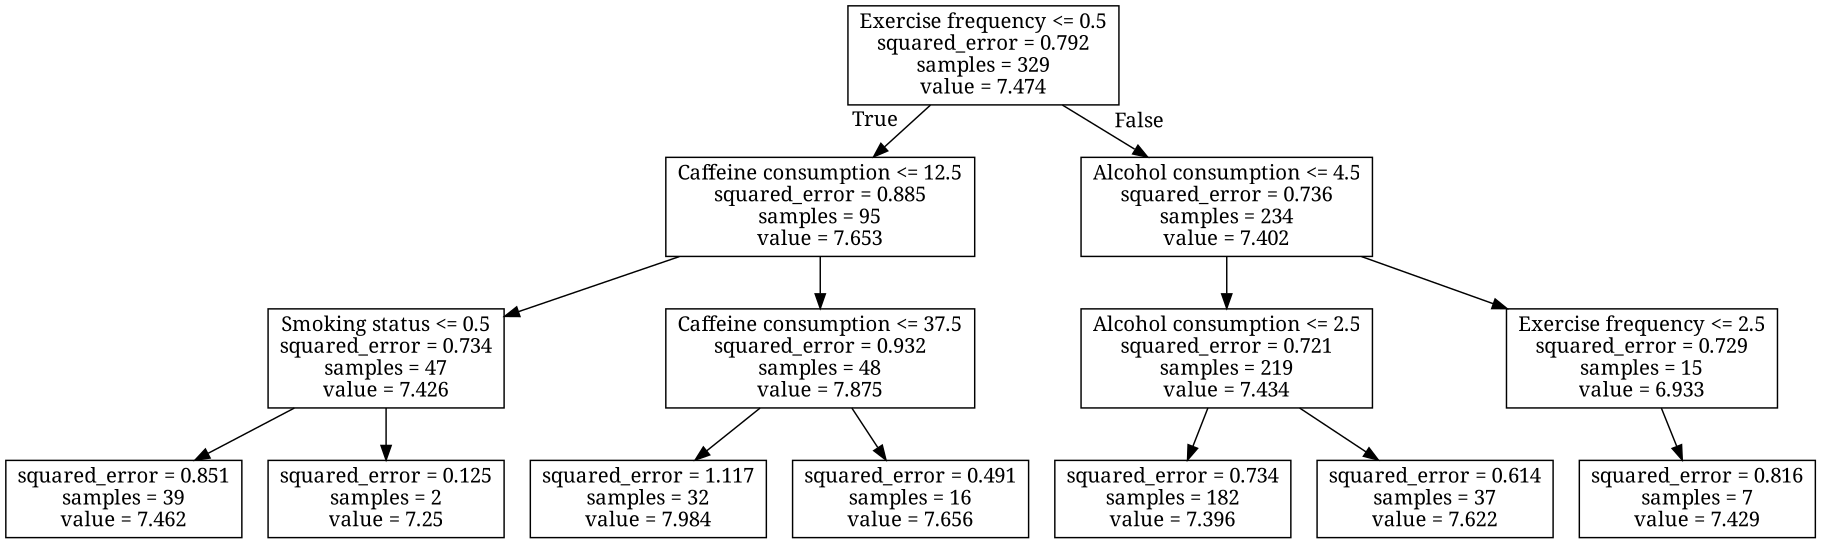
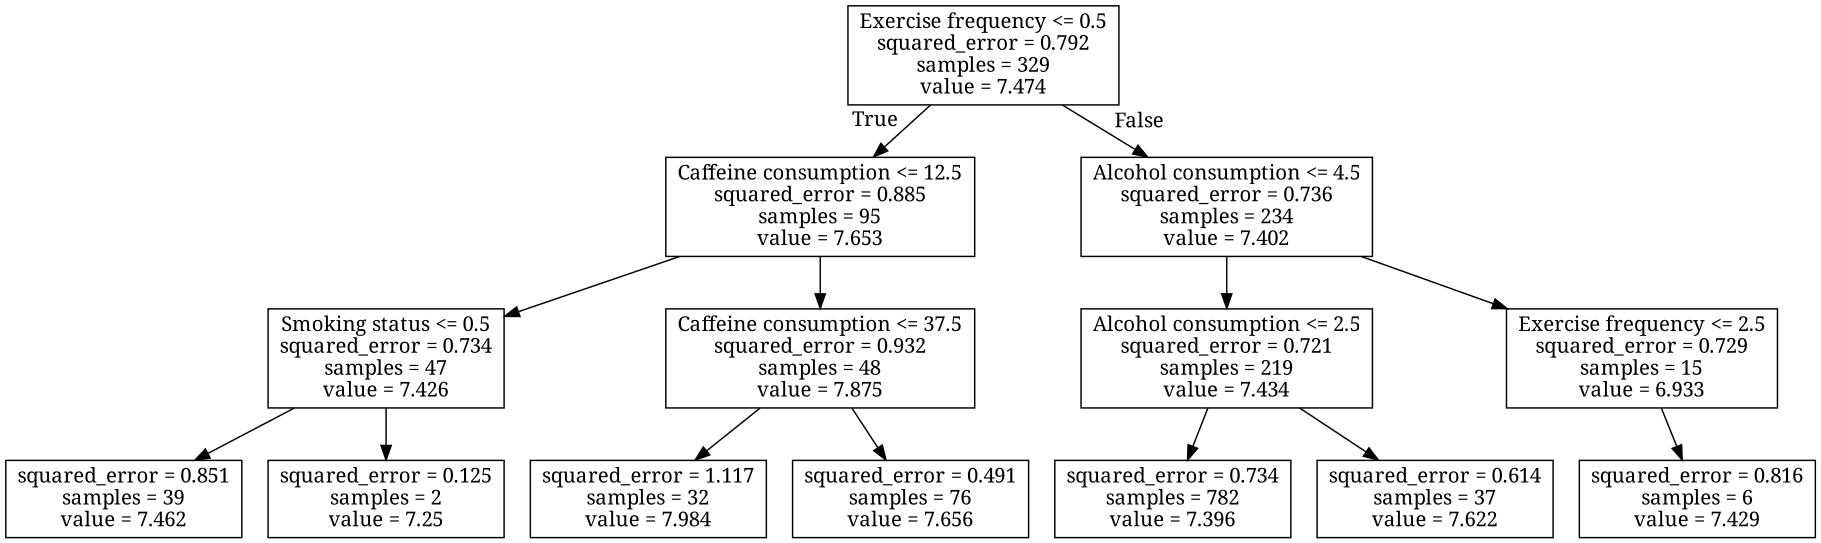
(911, 499) -> (911, 499)
(1173, 499) -> (1173, 499)
(1697, 499) -> (1697, 499)
